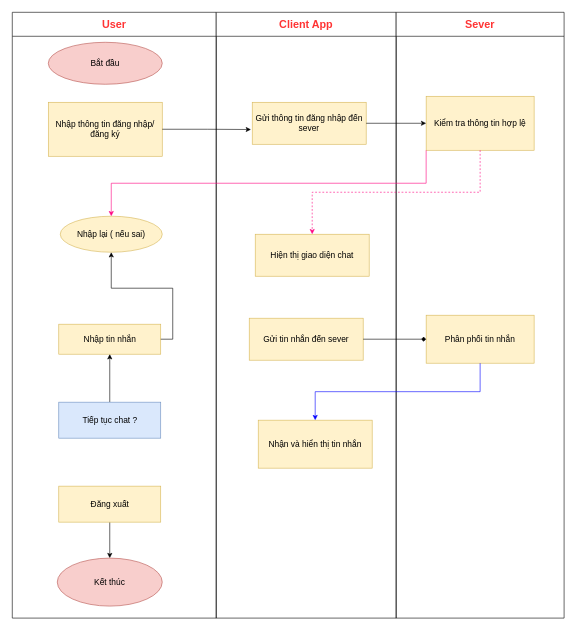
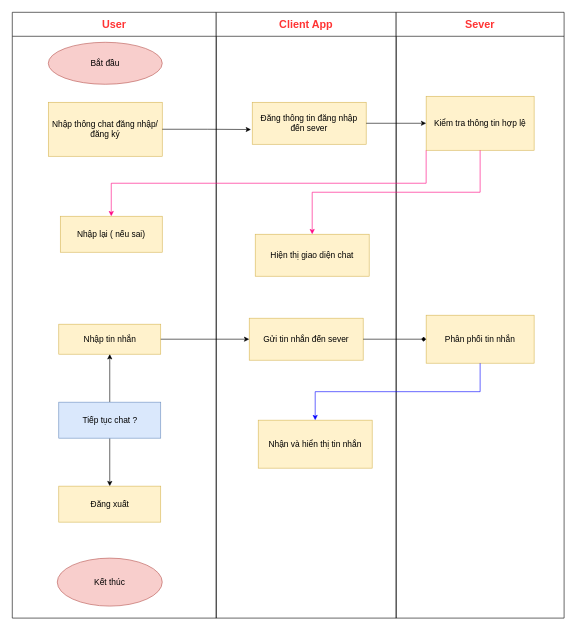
(309, 123) -> (309, 123)
(105, 129) -> (105, 129)
(398, 192) -> (398, 192)
(111, 234) -> (111, 234)
(173, 288) -> (243, 339)
none -> (110, 480)
(110, 552) -> none
